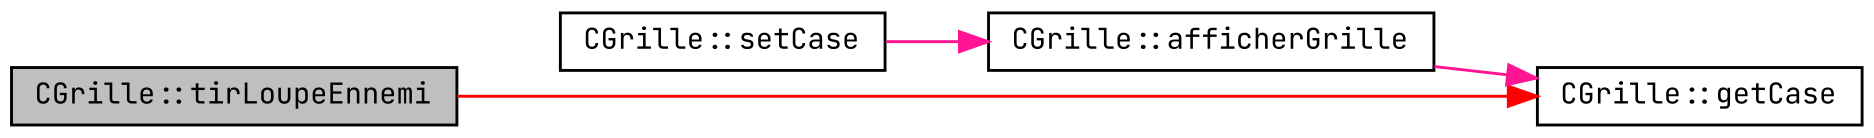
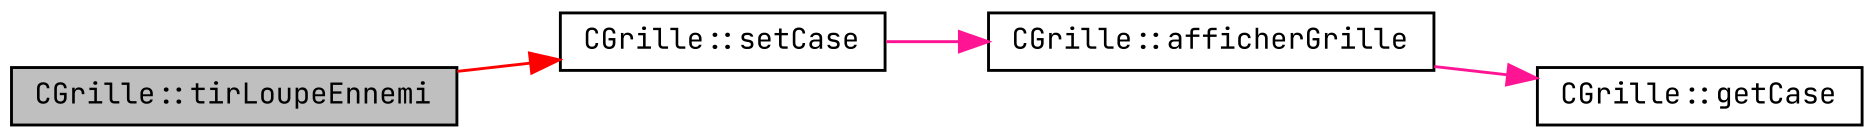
(982, 96) -> (494, 67)
